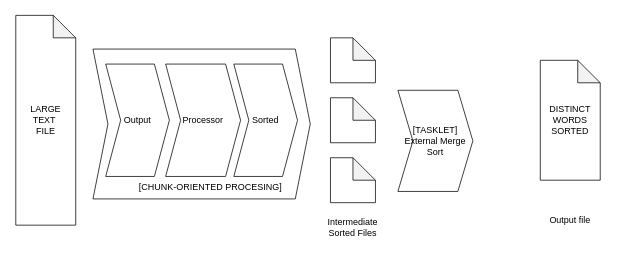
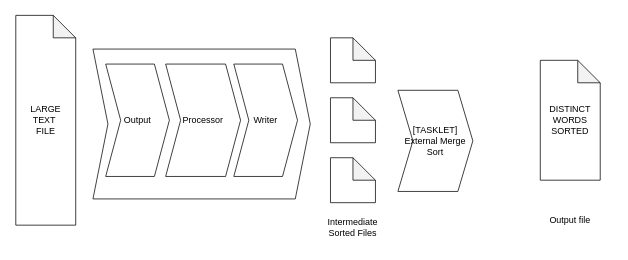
(266, 120) -> (266, 120)
(210, 188) -> none
